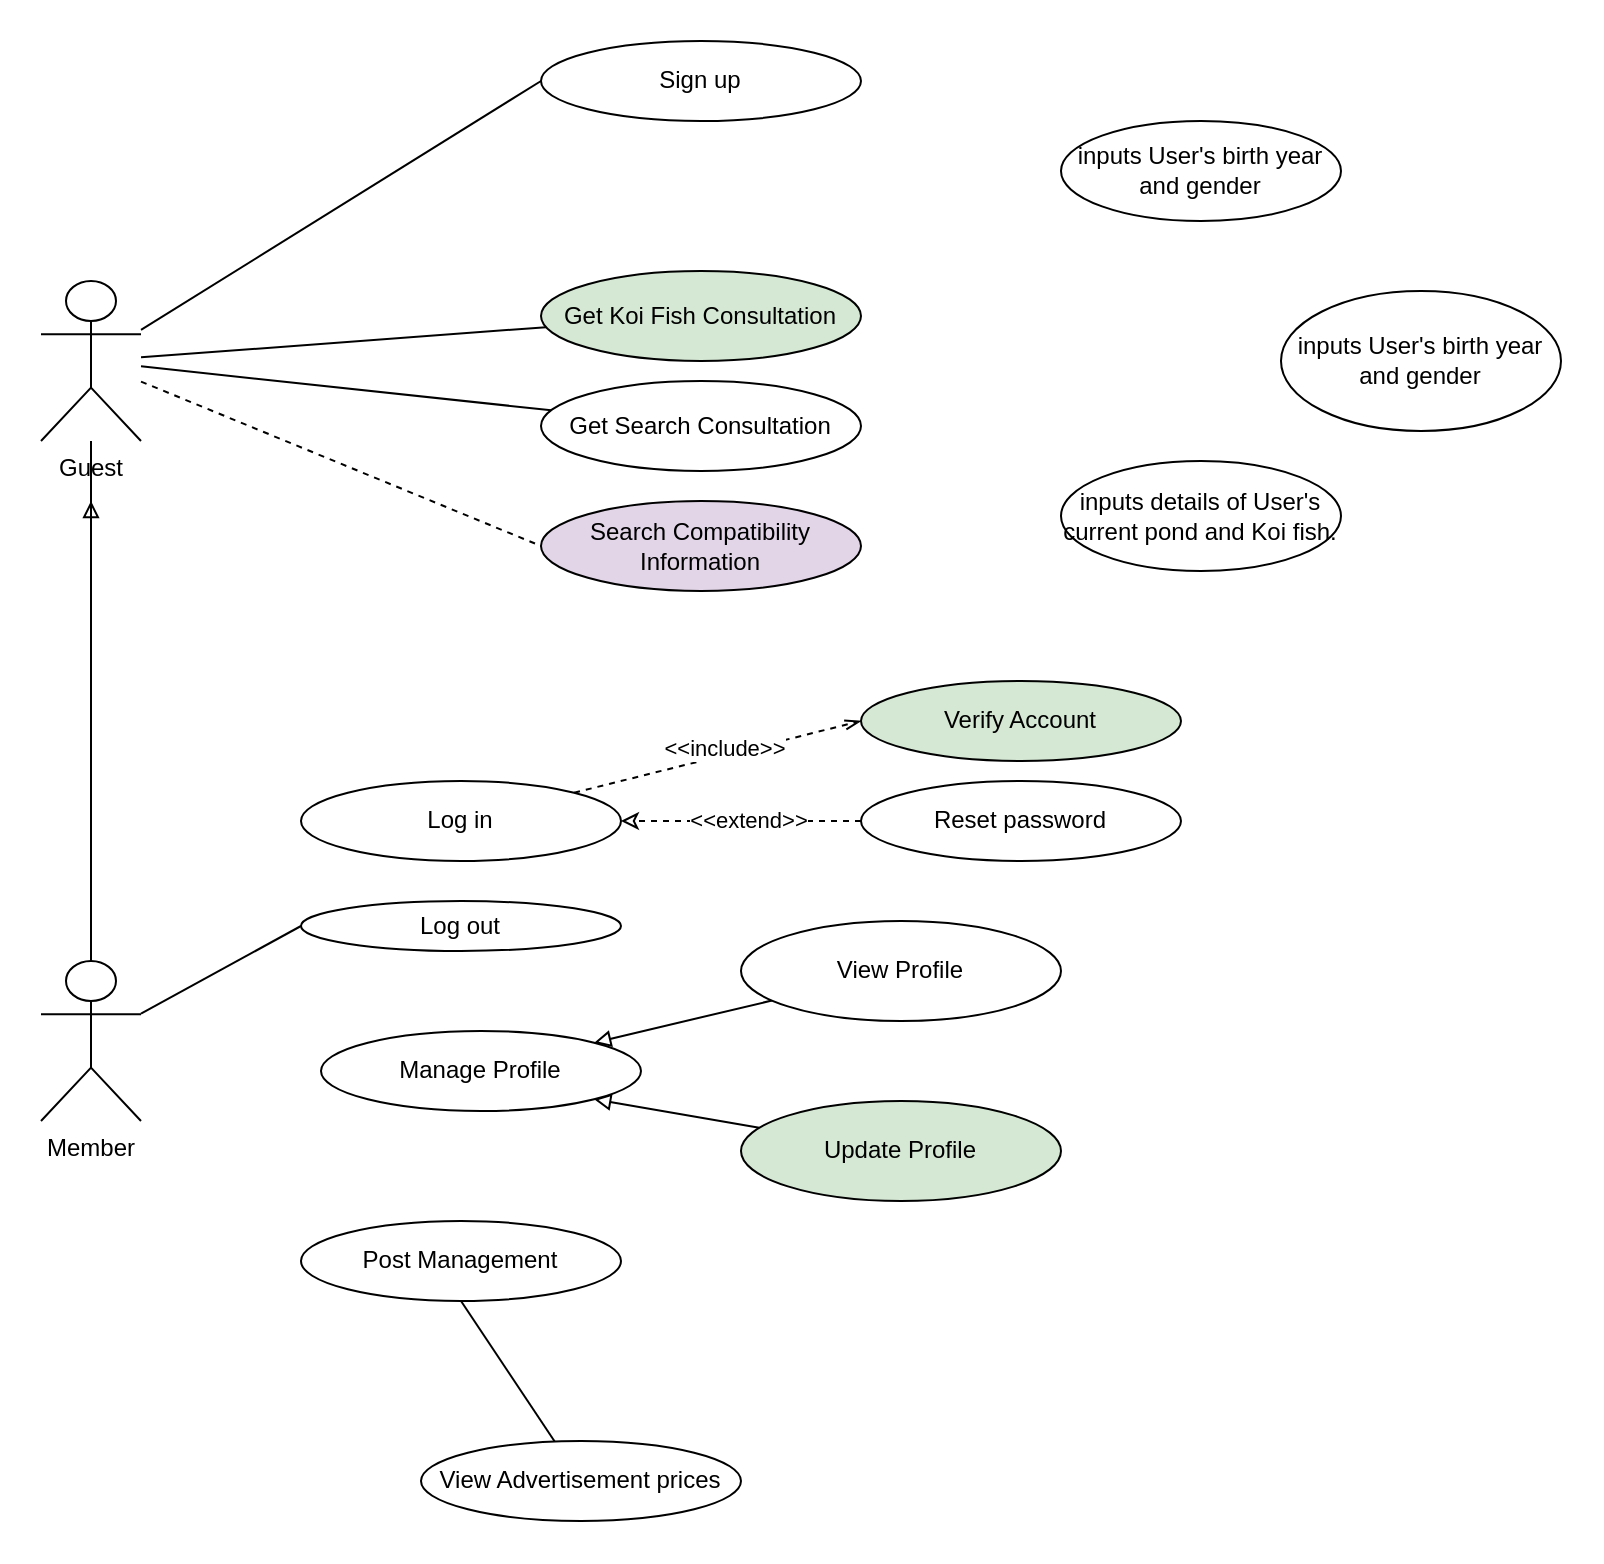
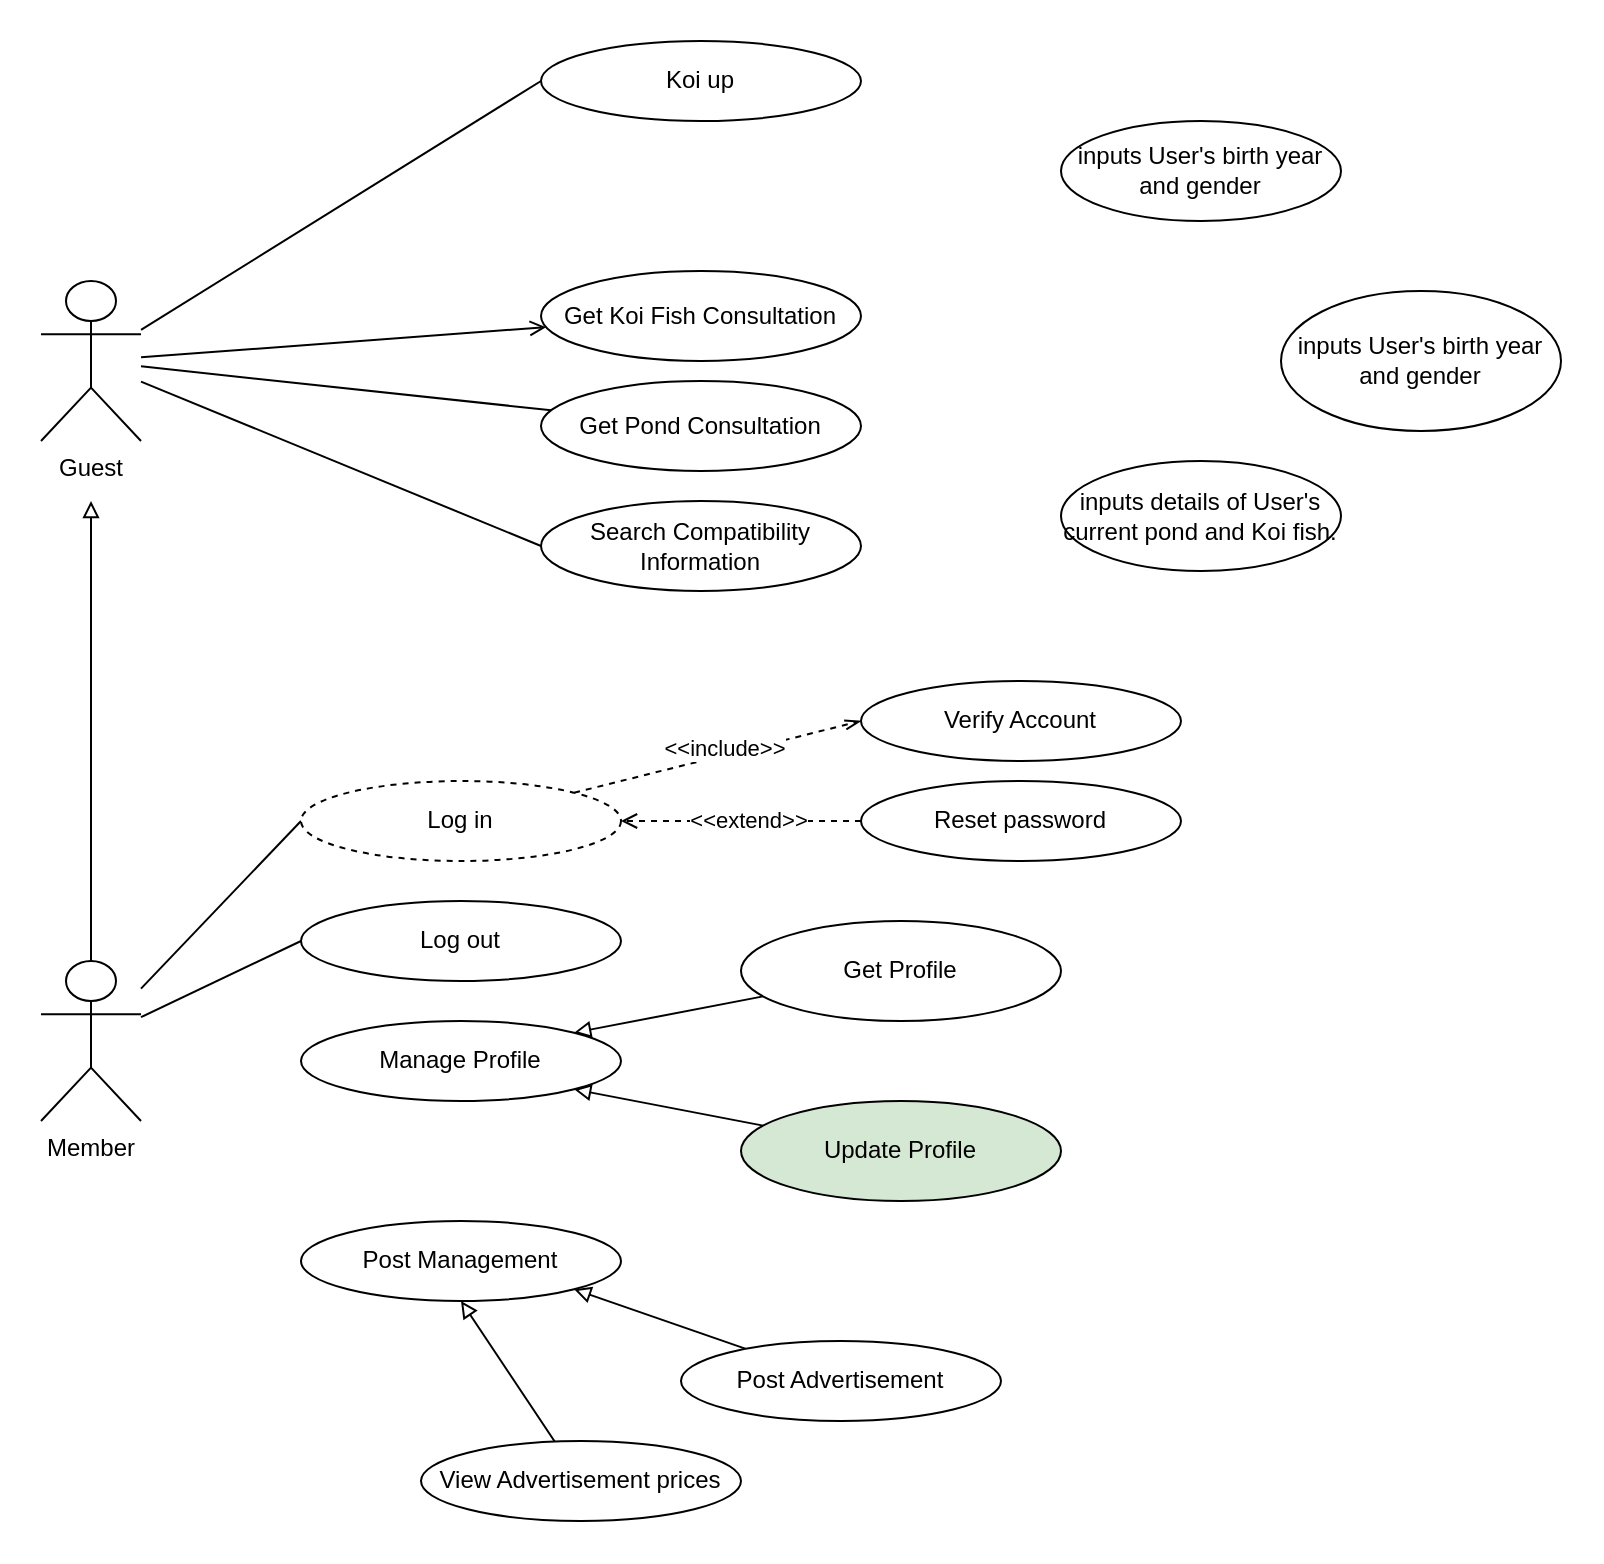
(701, 81) -> (701, 81)
(701, 316) -> (701, 316)
(539, 328) -> (538, 328)
(701, 427) -> (701, 427)
(342, 464) -> (342, 464)
(91, 479) -> (221, 905)
(701, 546) -> (701, 546)
(1021, 721) -> (1021, 721)
(461, 821) -> (461, 821)
(636, 821) -> (631, 821)
(461, 926) -> (461, 941)
(901, 971) -> (901, 971)
(481, 1071) -> (461, 1061)
(467, 1309) -> (471, 1315)
none -> (668, 1322)
none -> (841, 1381)
